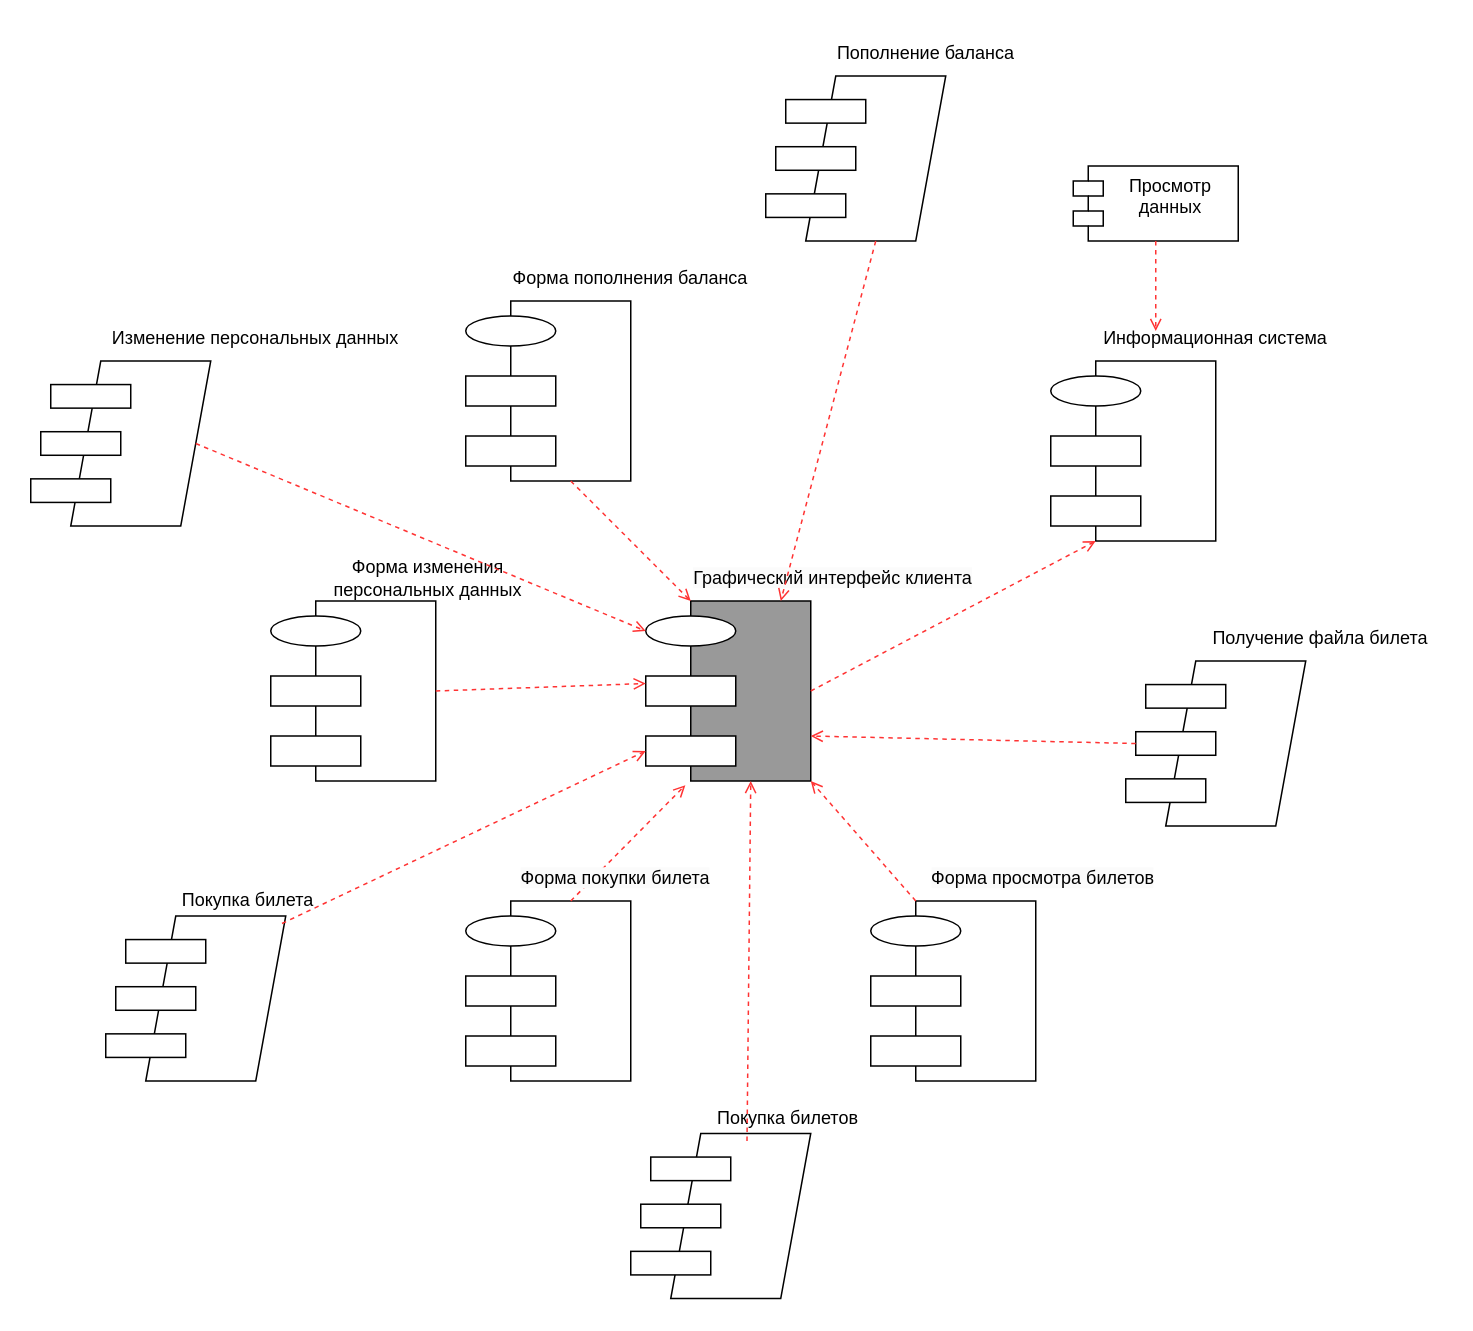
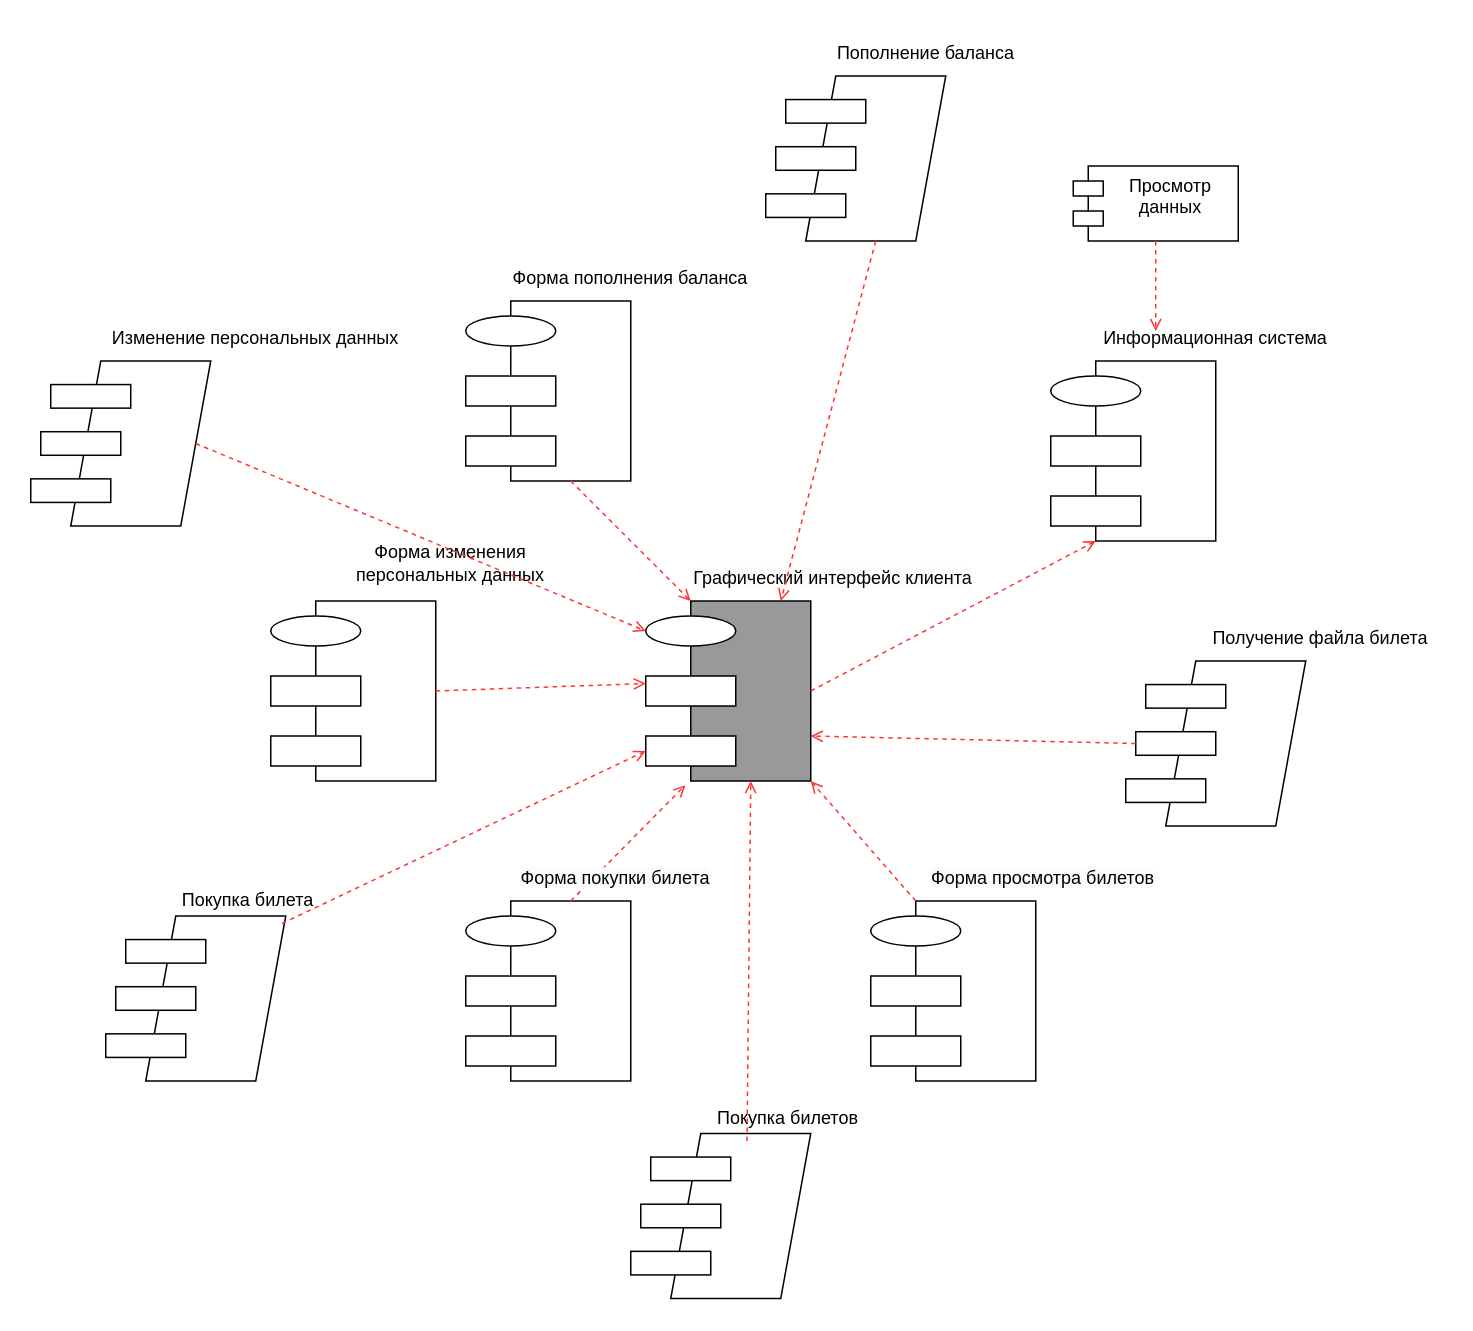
(428, 578) -> (451, 563)
